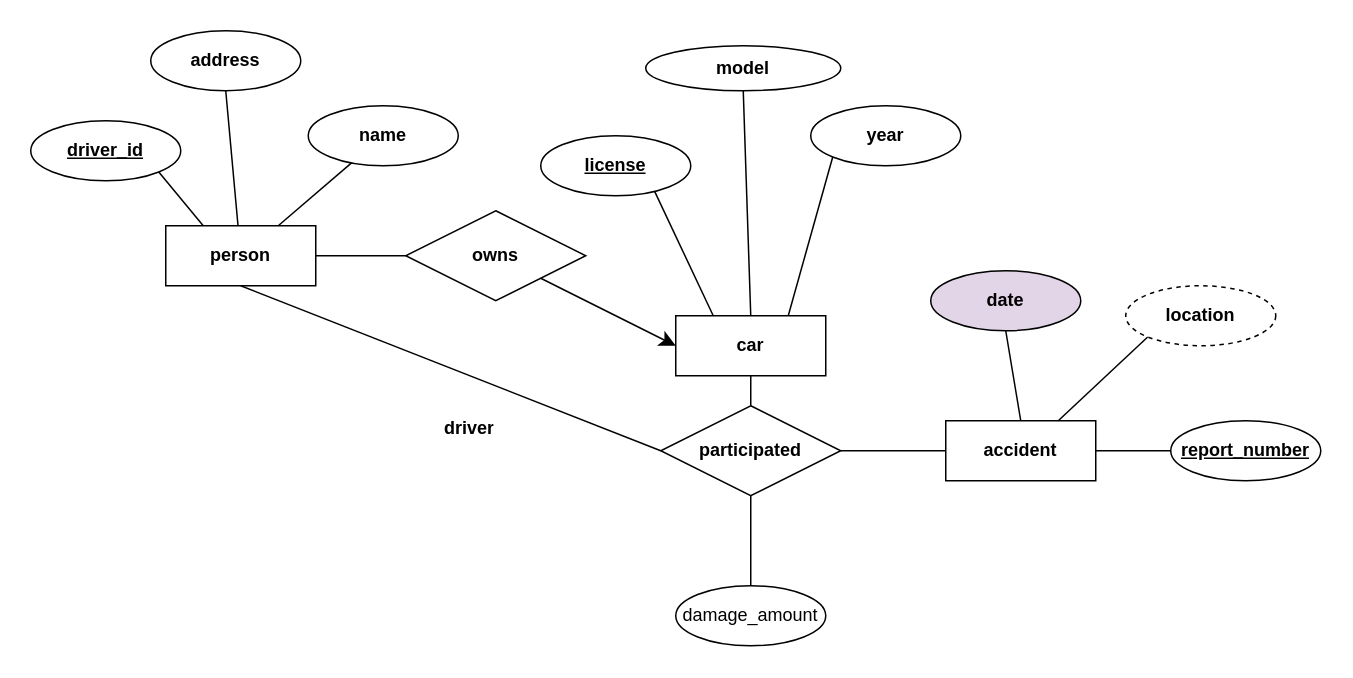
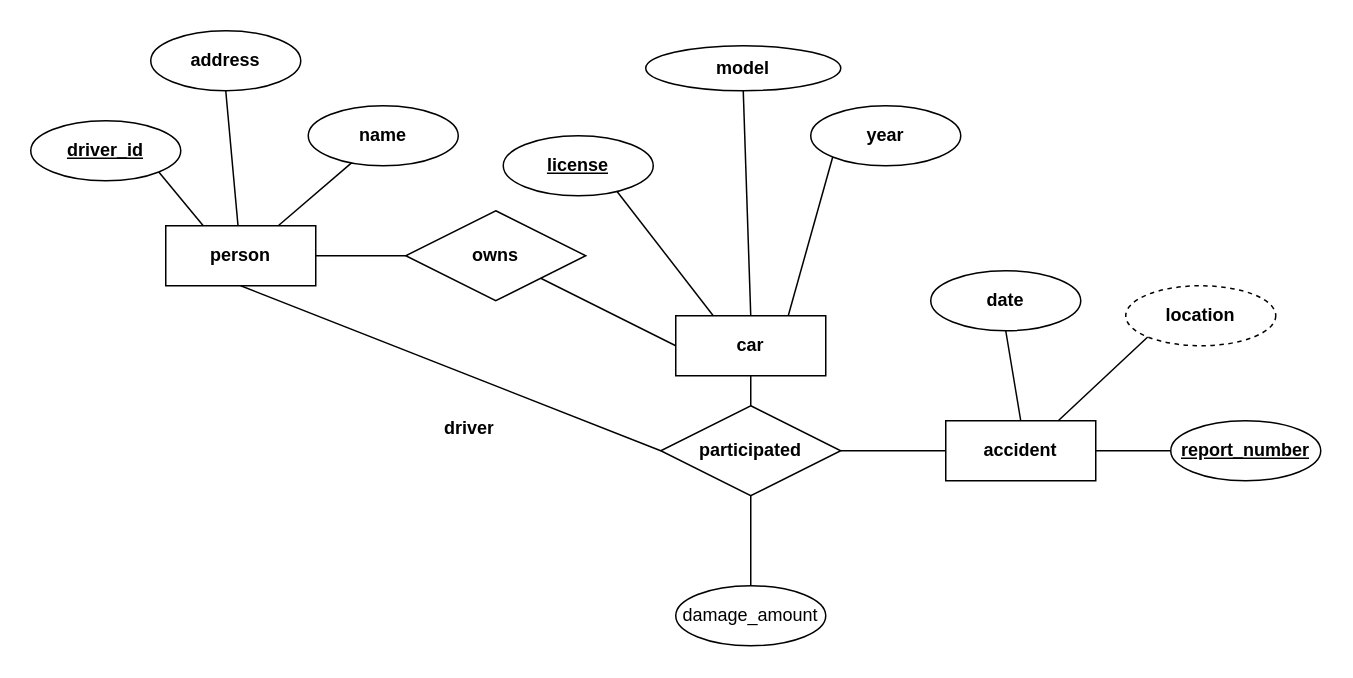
(616, 166) -> (578, 166)
(1006, 301) -> (1006, 301)
(663, 340) -> (668, 342)
